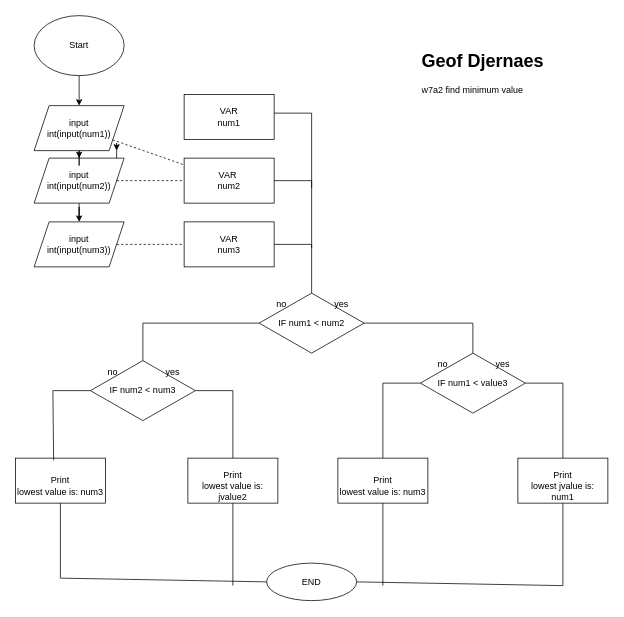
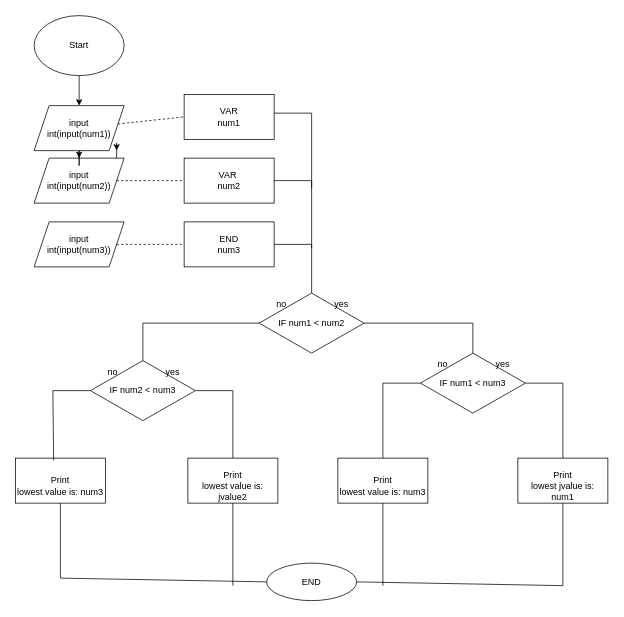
(488, 90) -> none
(148, 152) -> (150, 120)
(79, 215) -> none
(229, 244) -> (229, 244)
(473, 383) -> (473, 383)
